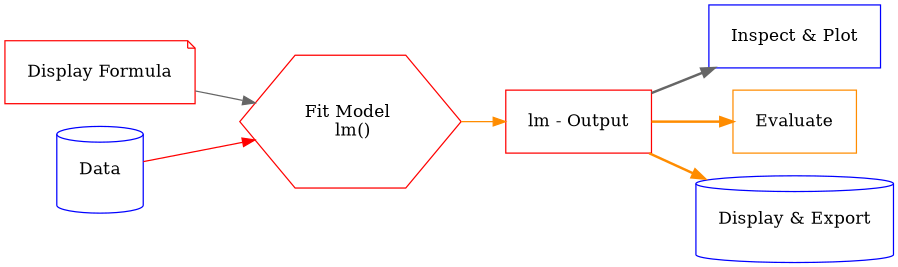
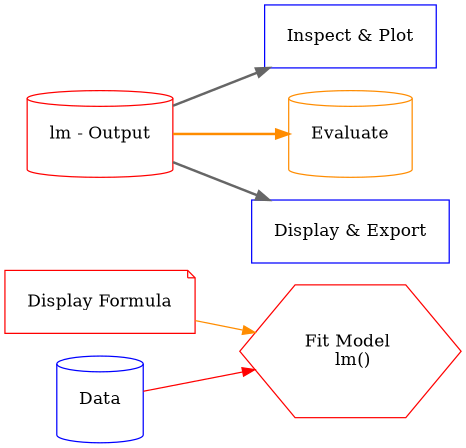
(219, 96) -> (219, 325)
(477, 122) -> none
(579, 122) -> (100, 134)
(795, 122) -> (350, 134)
(671, 163) -> (215, 179)
(795, 219) -> (350, 232)
